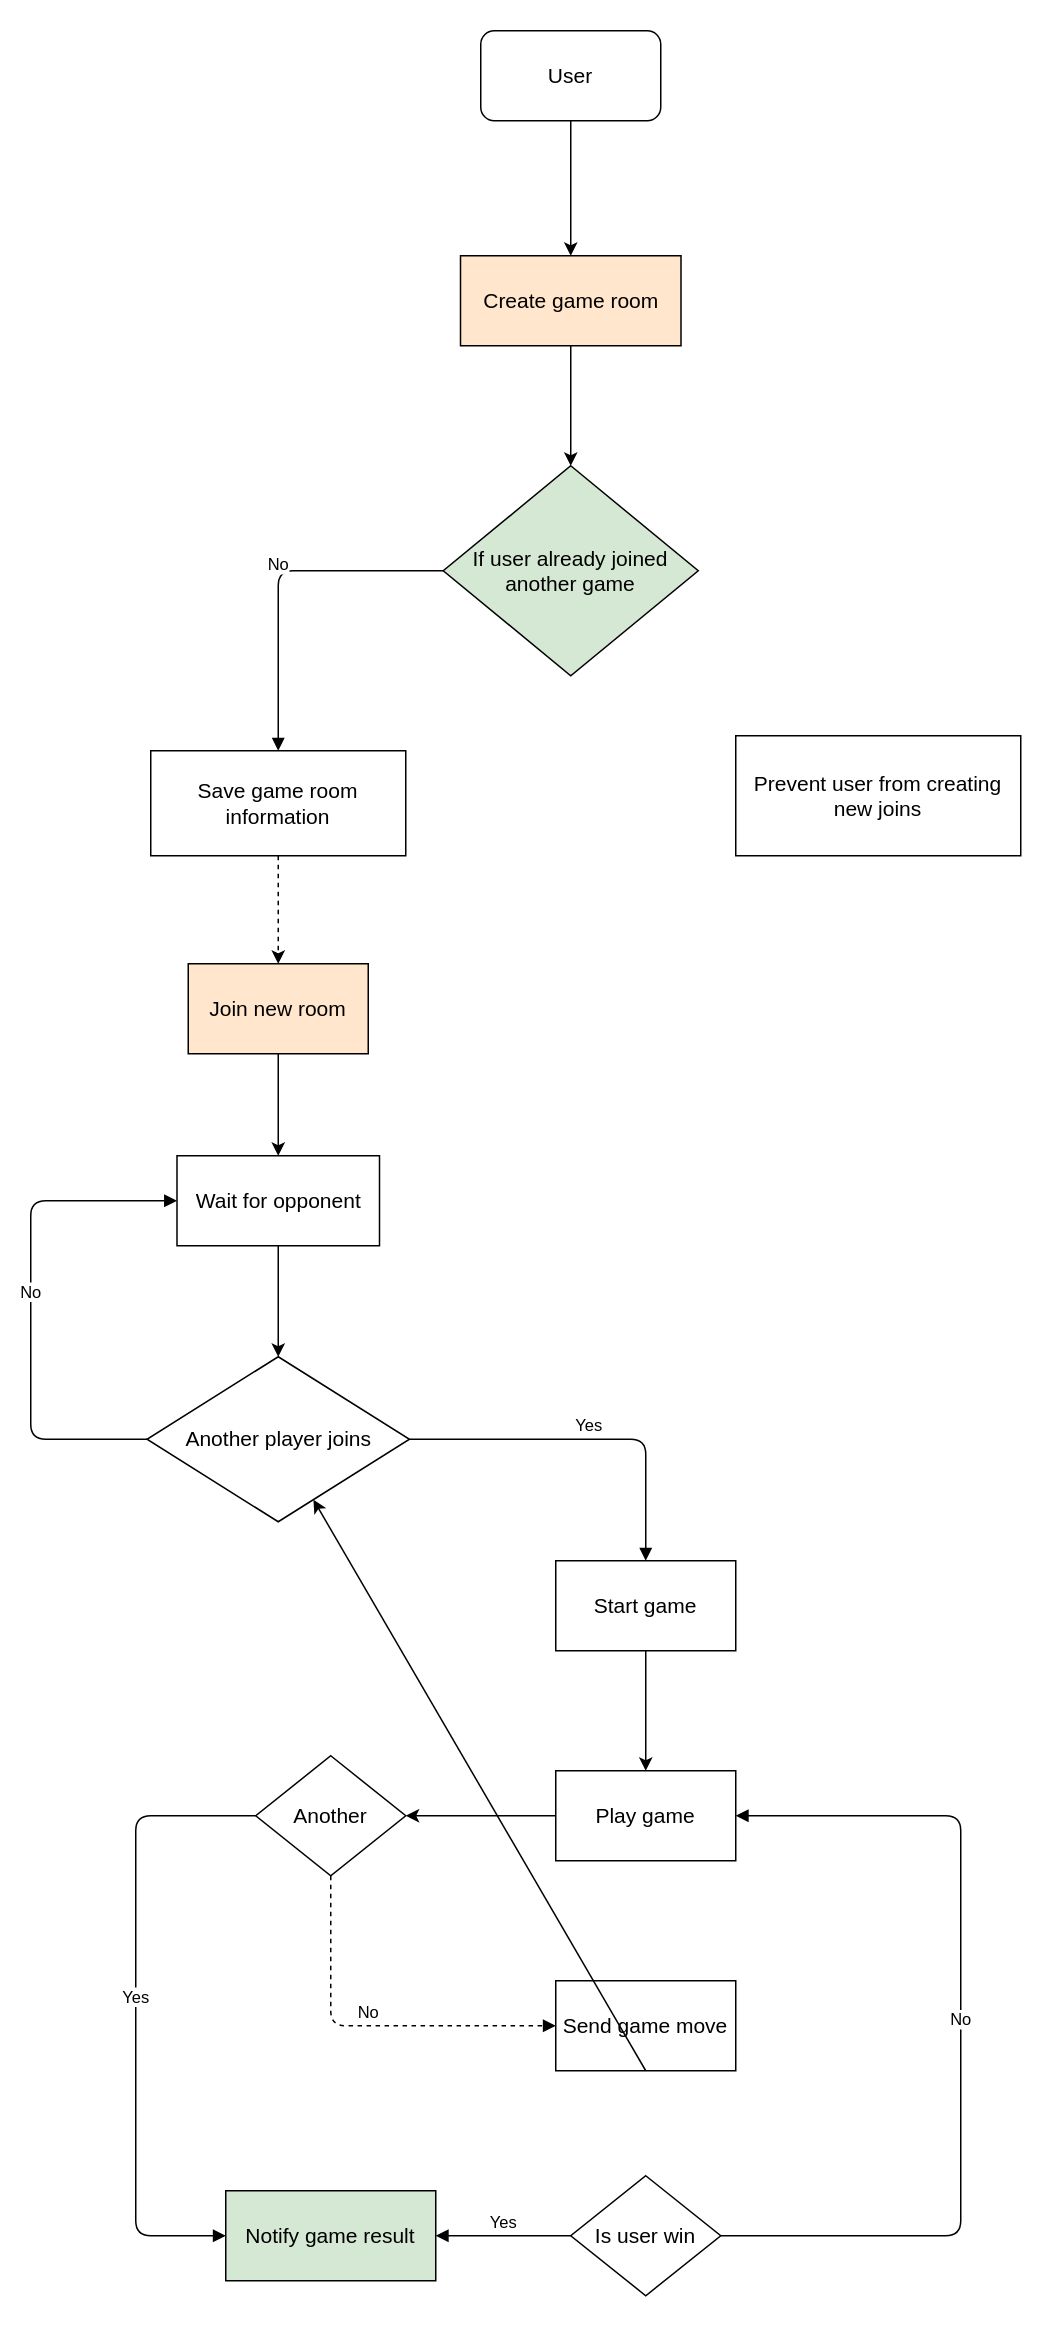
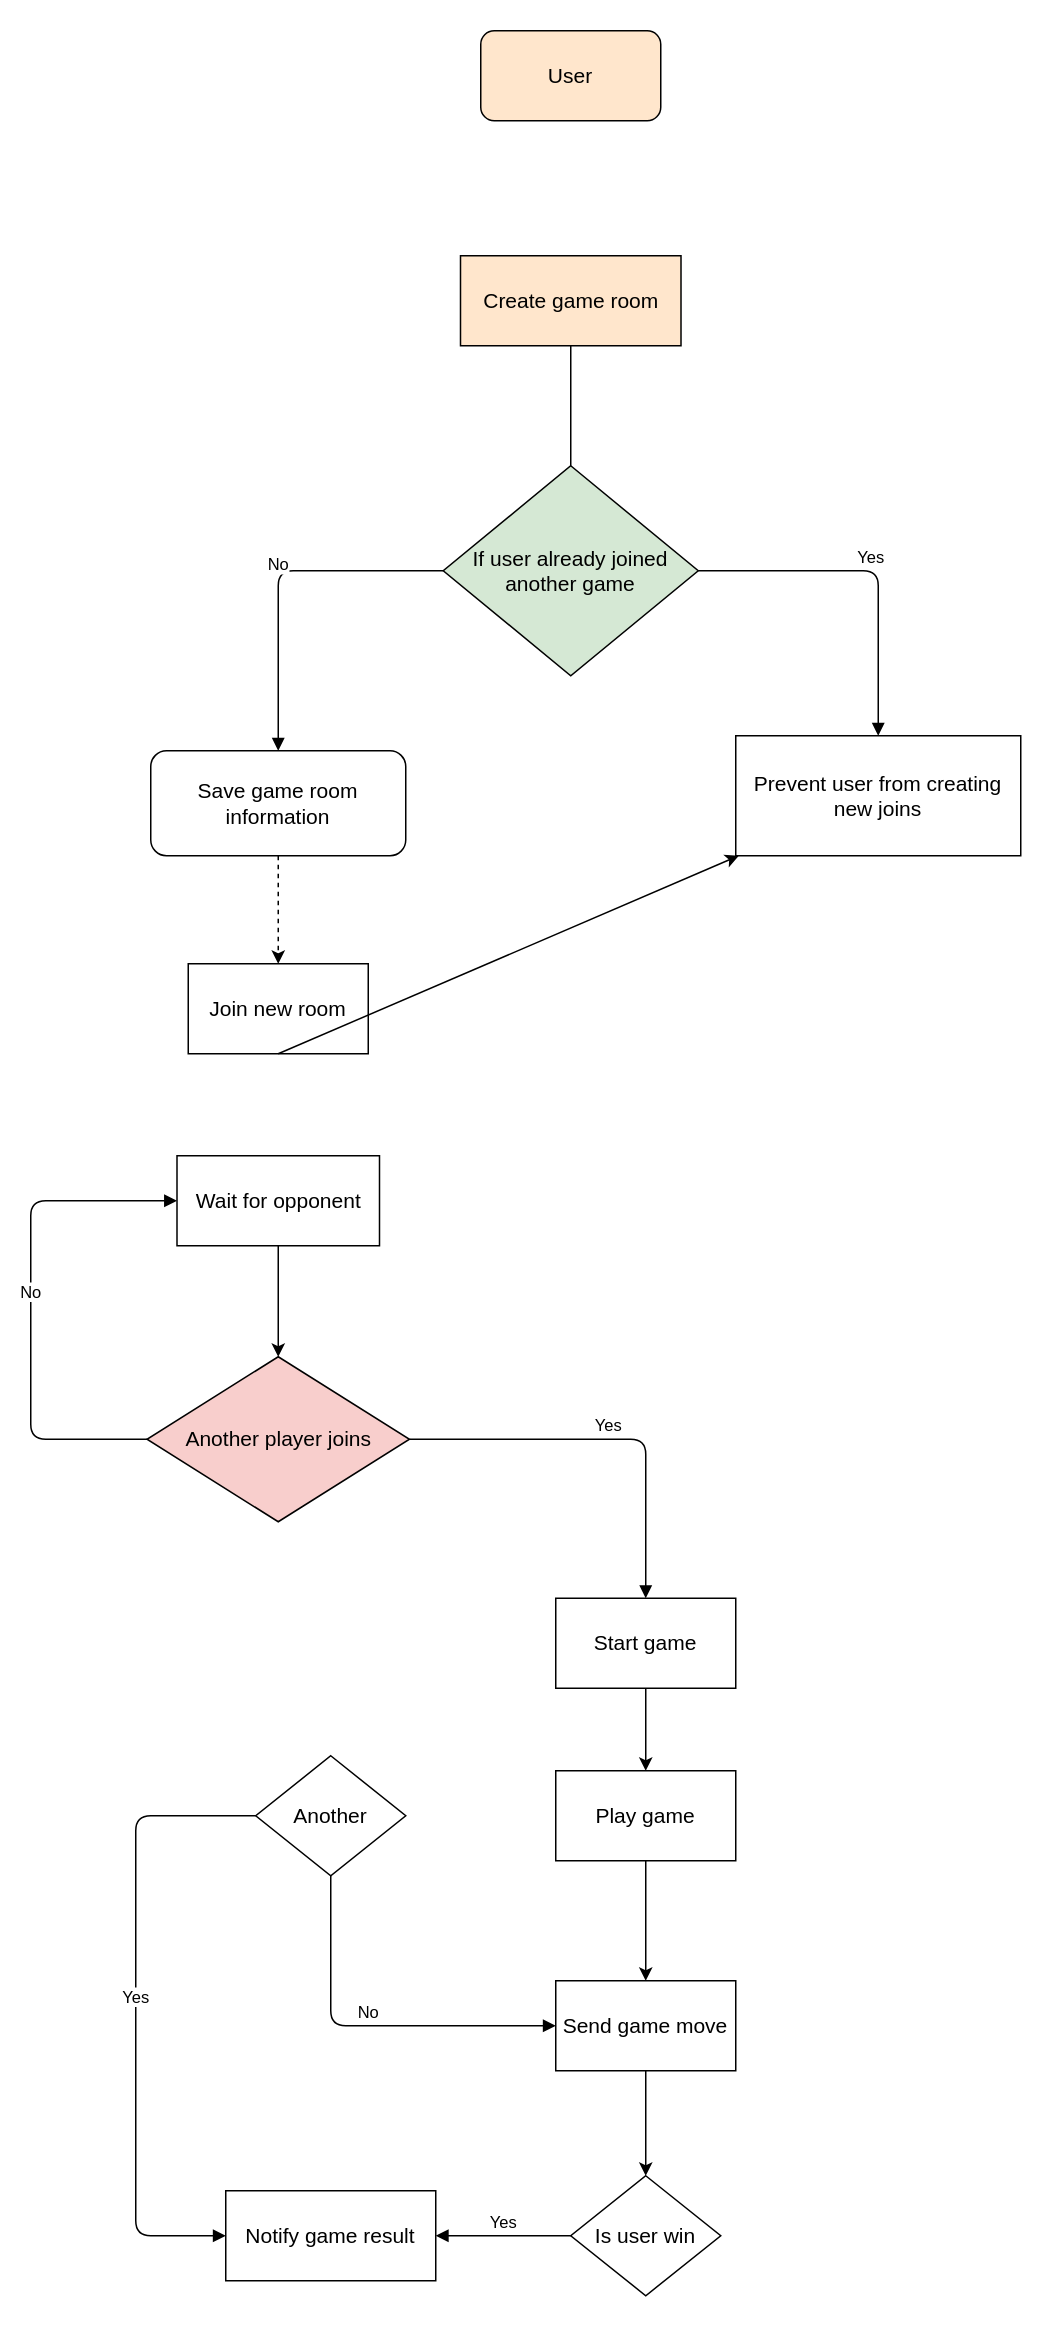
(571, 76) -> (571, 76)
(571, 183) -> none
(571, 454) -> (571, 458)
none -> (859, 571)
(278, 803) -> (278, 803)
(278, 1009) -> (278, 1009)
(278, 1100) -> (504, 957)
(278, 1439) -> (278, 1439)
(646, 1606) -> (646, 1643)
(482, 1790) -> (646, 2118)
(486, 1816) -> none
none -> (646, 1916)
(368, 2026) -> (368, 2026)
(961, 2040) -> none
(331, 2236) -> (331, 2236)
